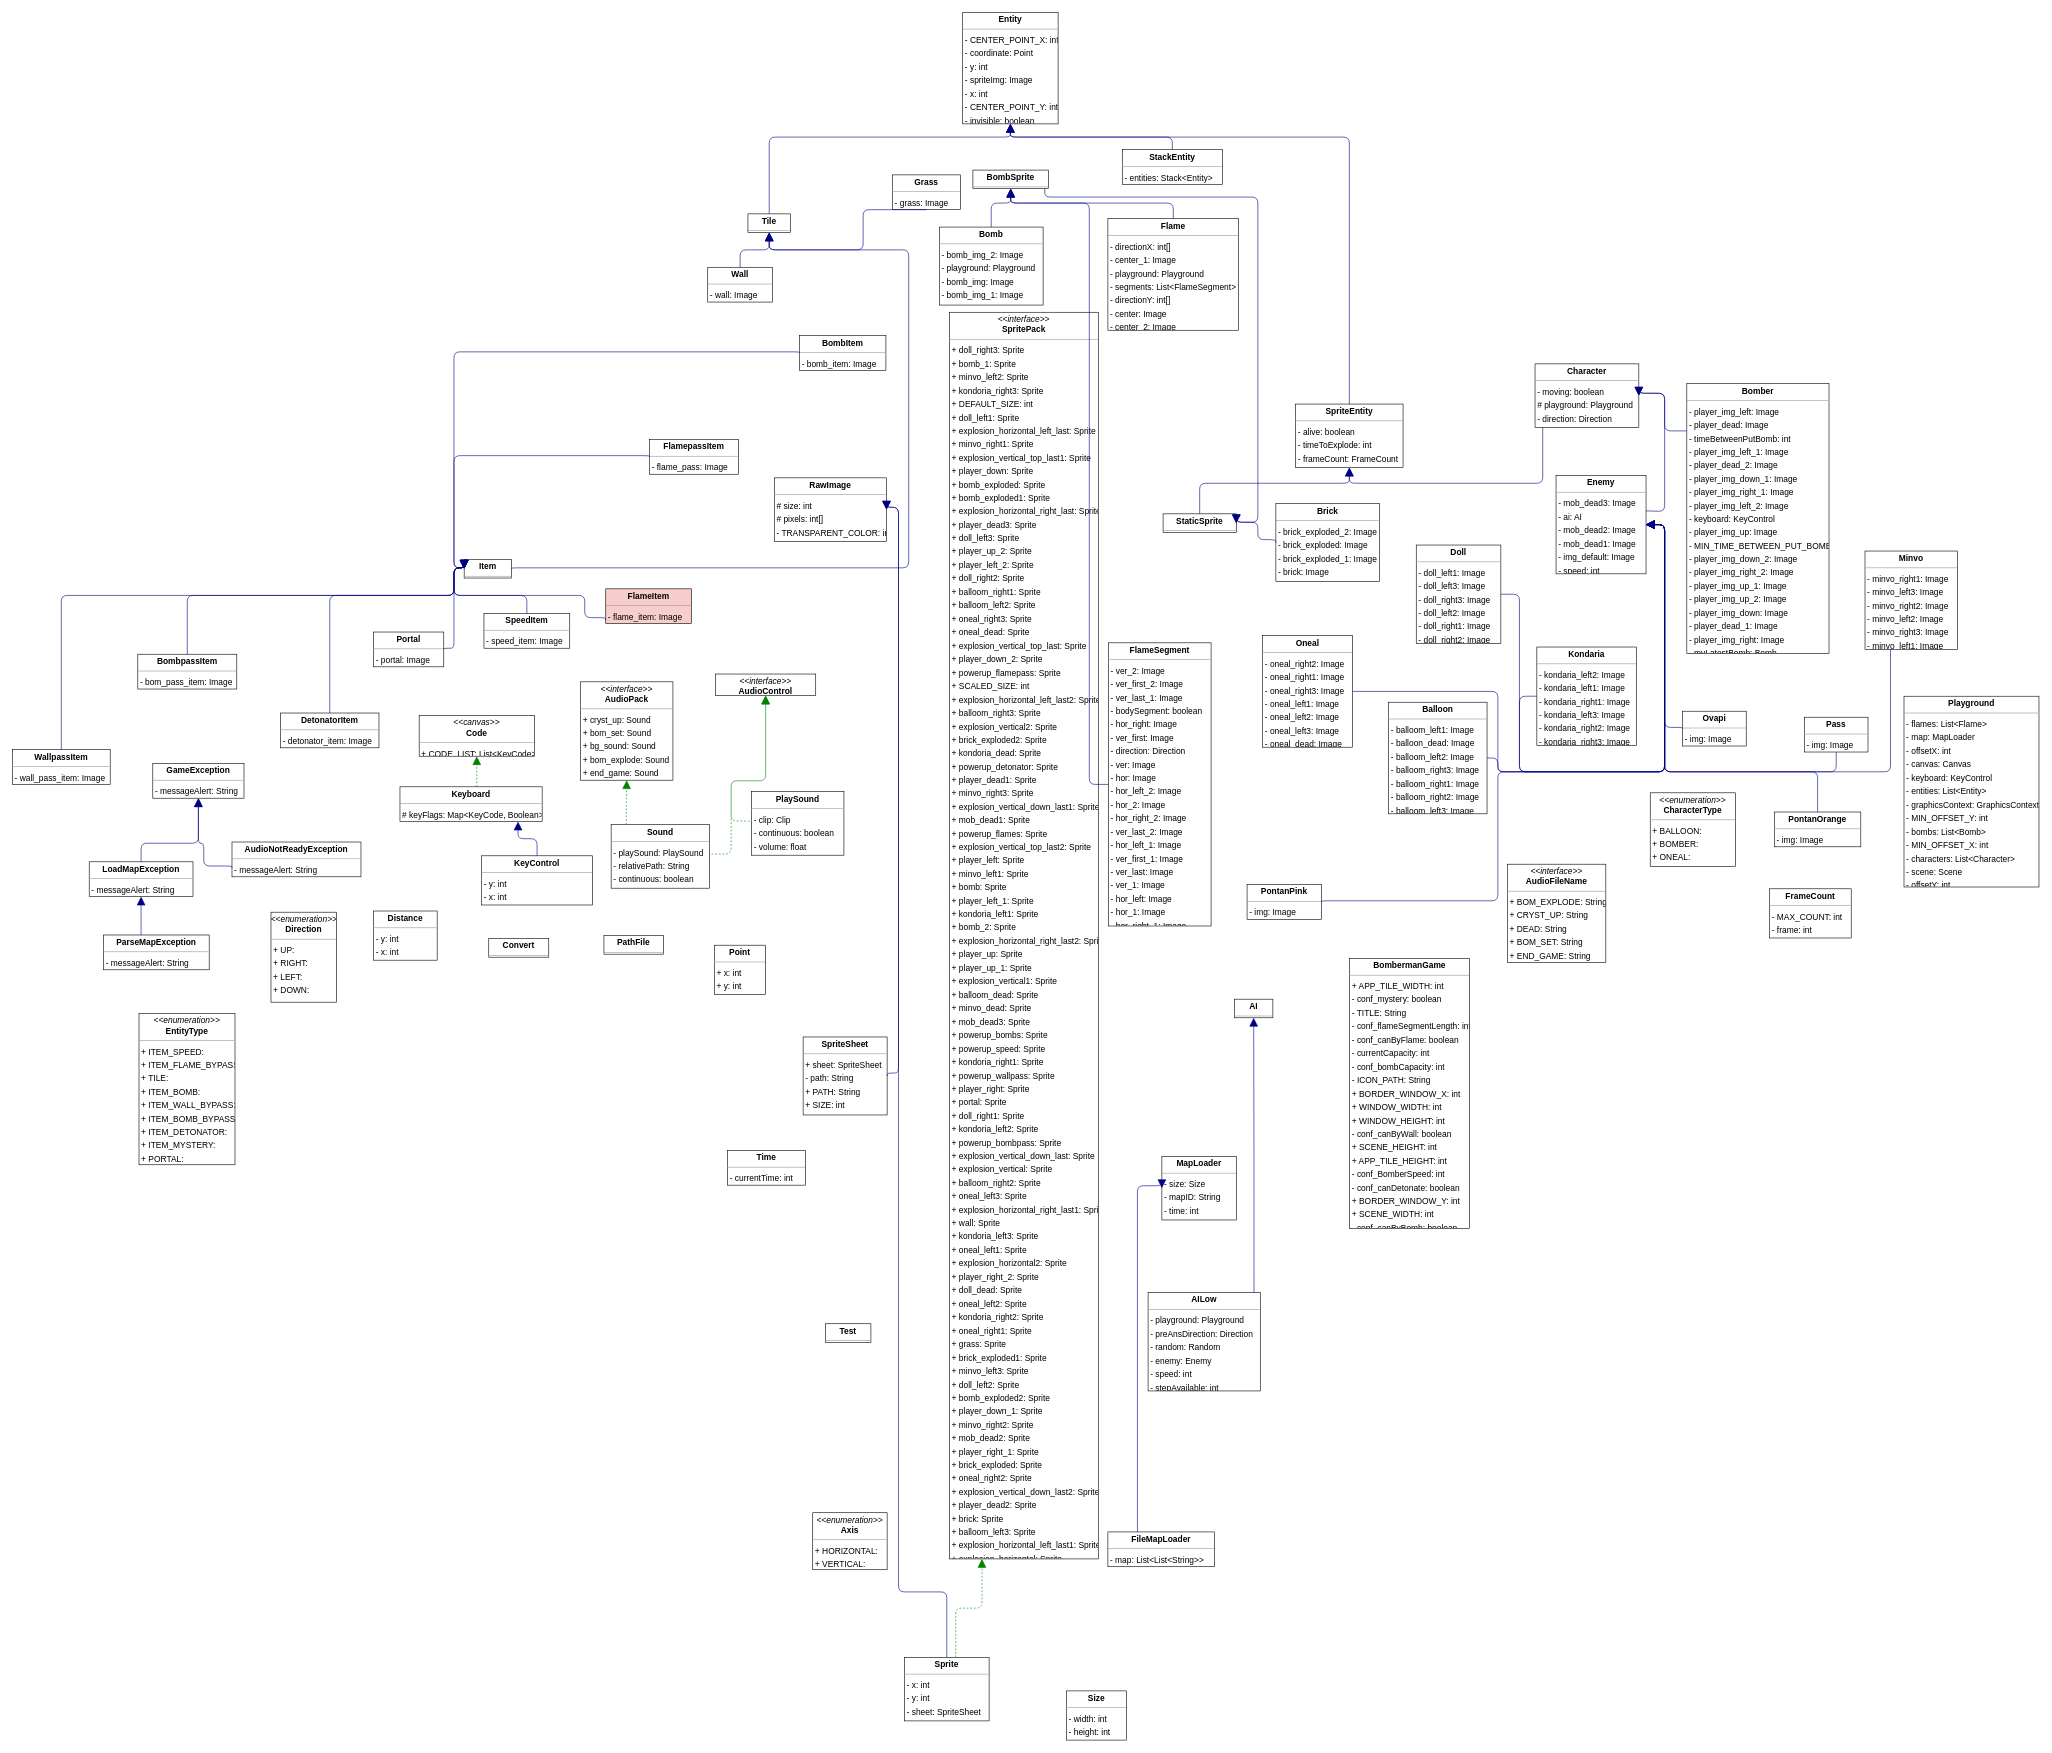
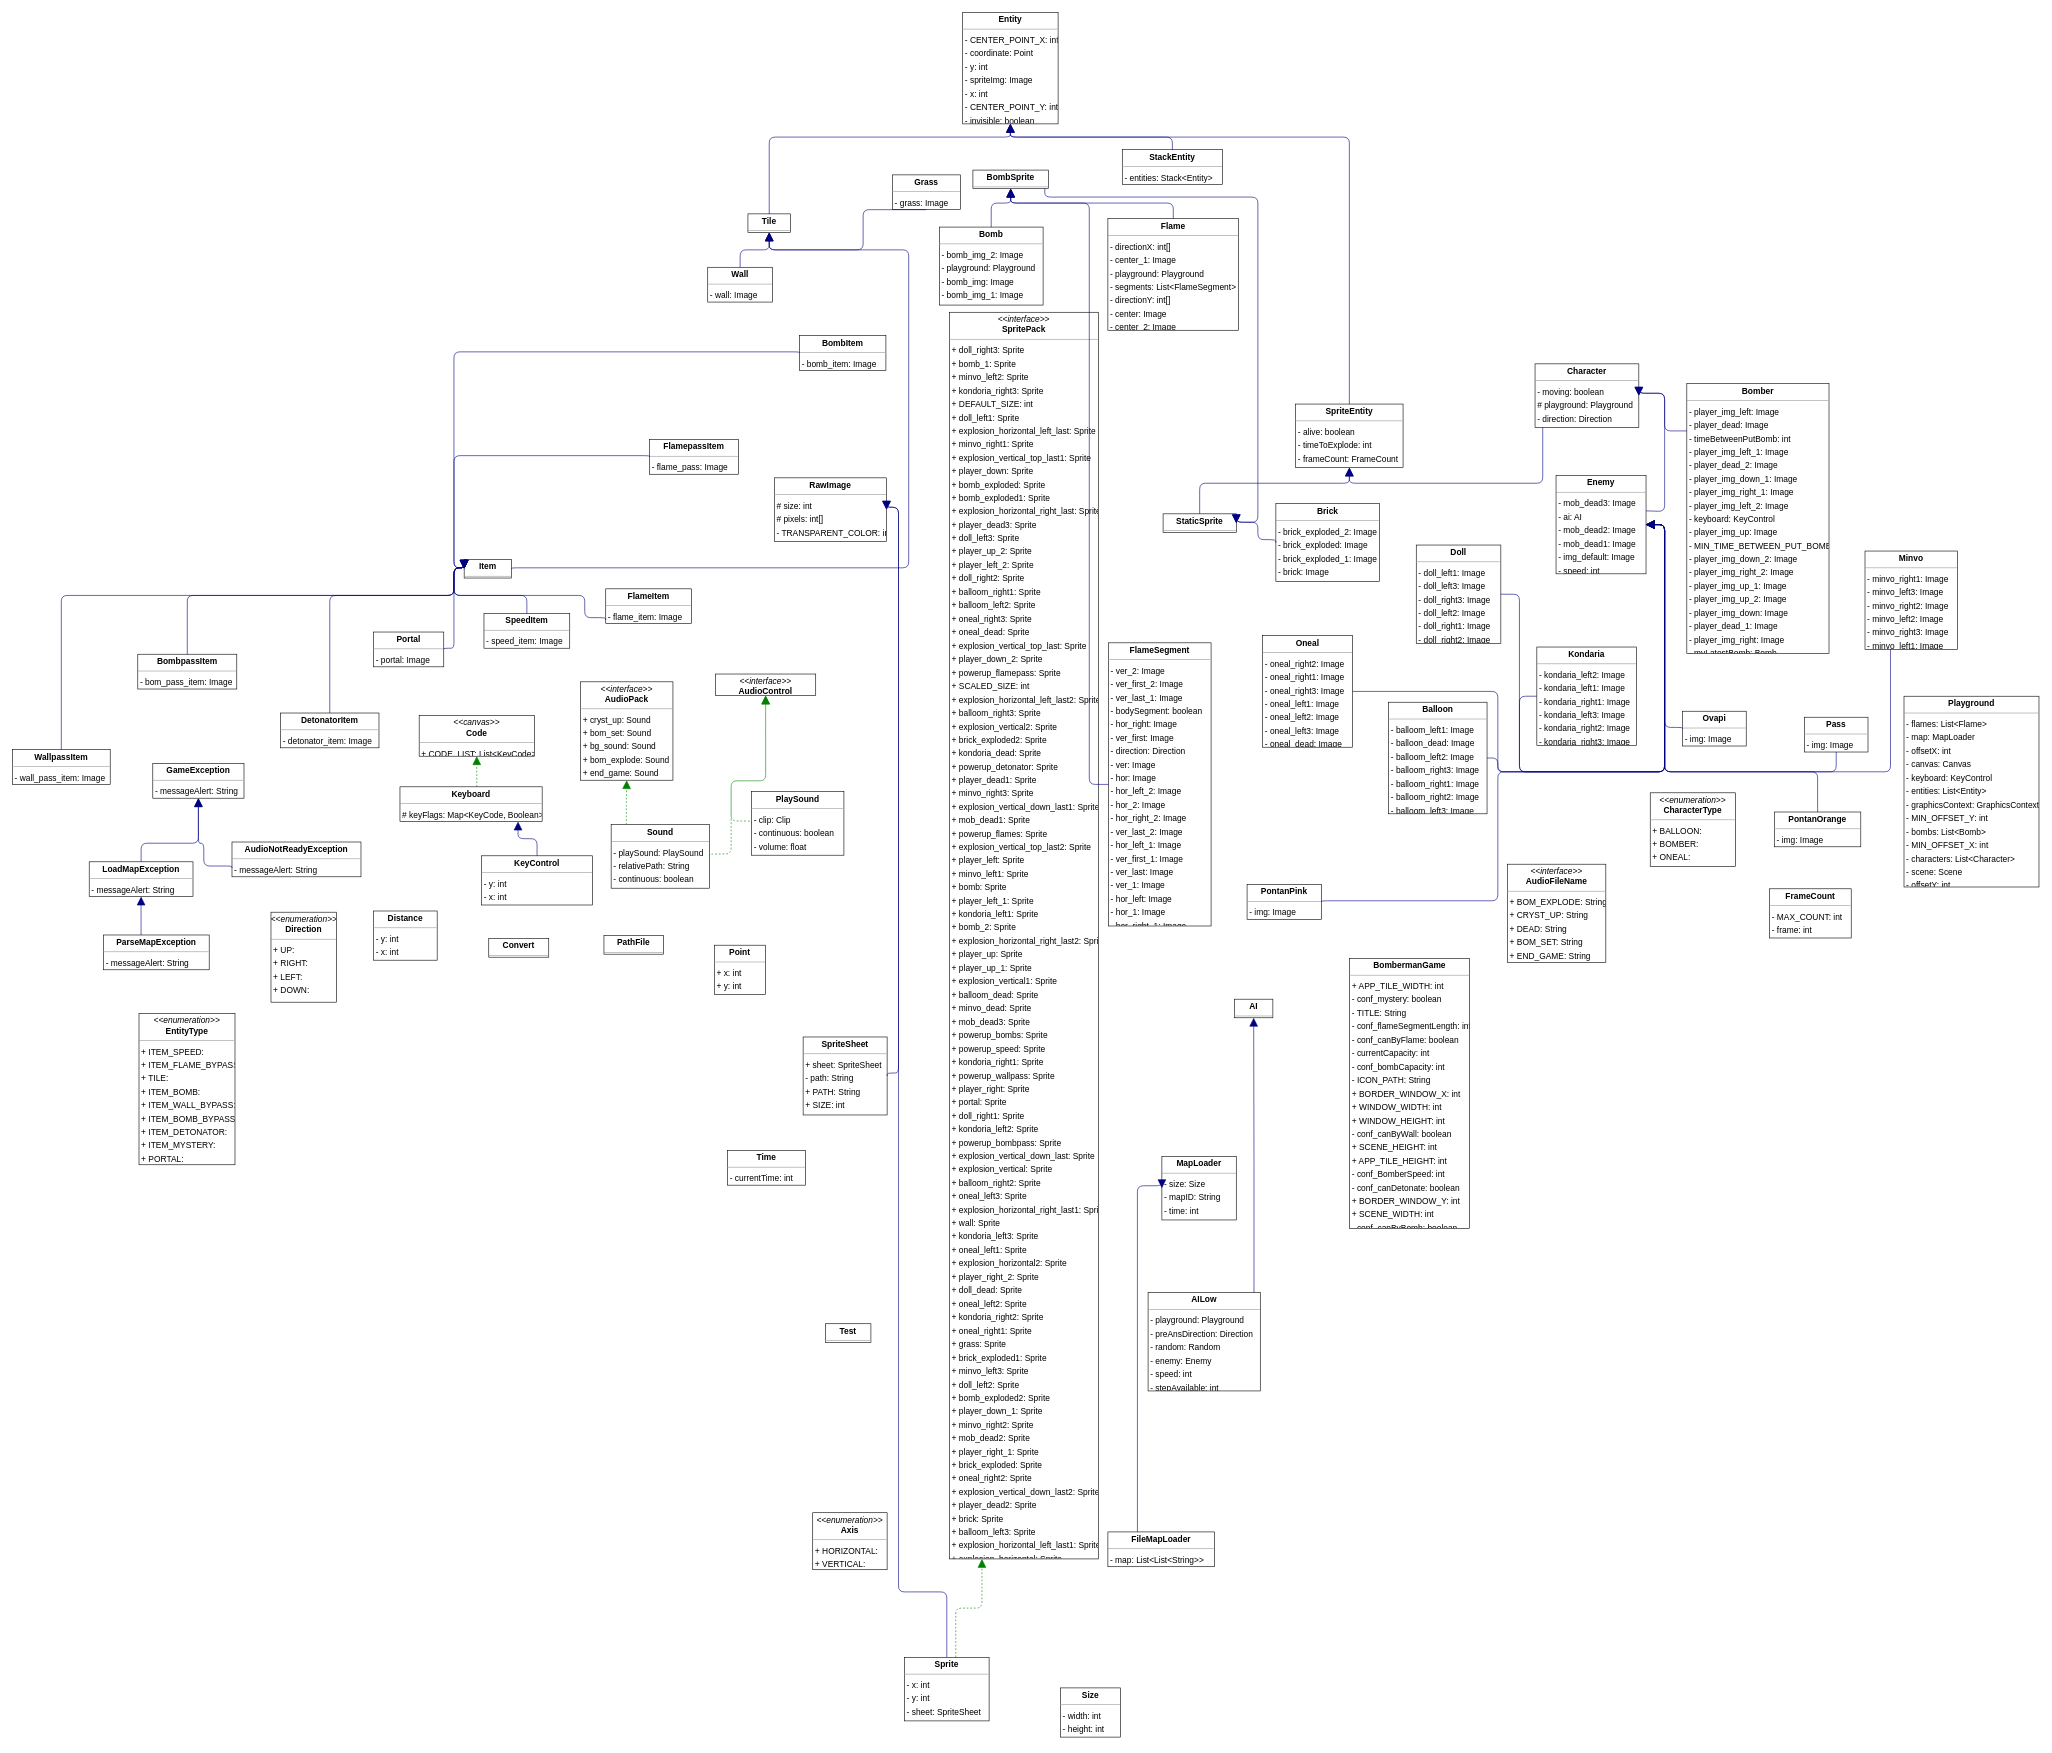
(649, 606) -> (649, 606)
(1097, 1716) -> (1091, 1713)
